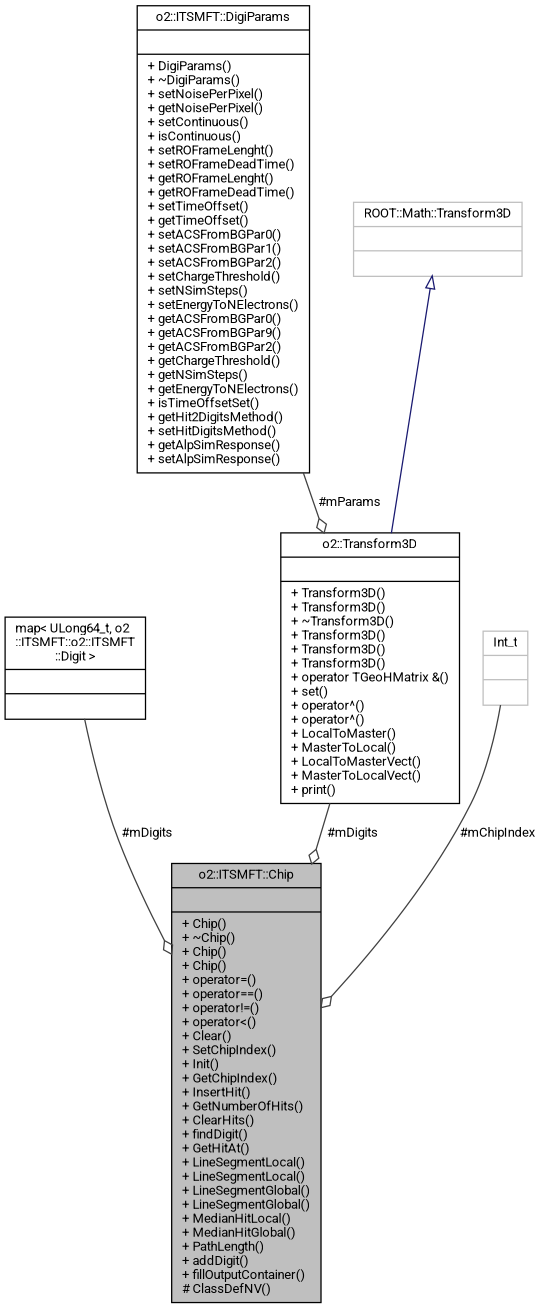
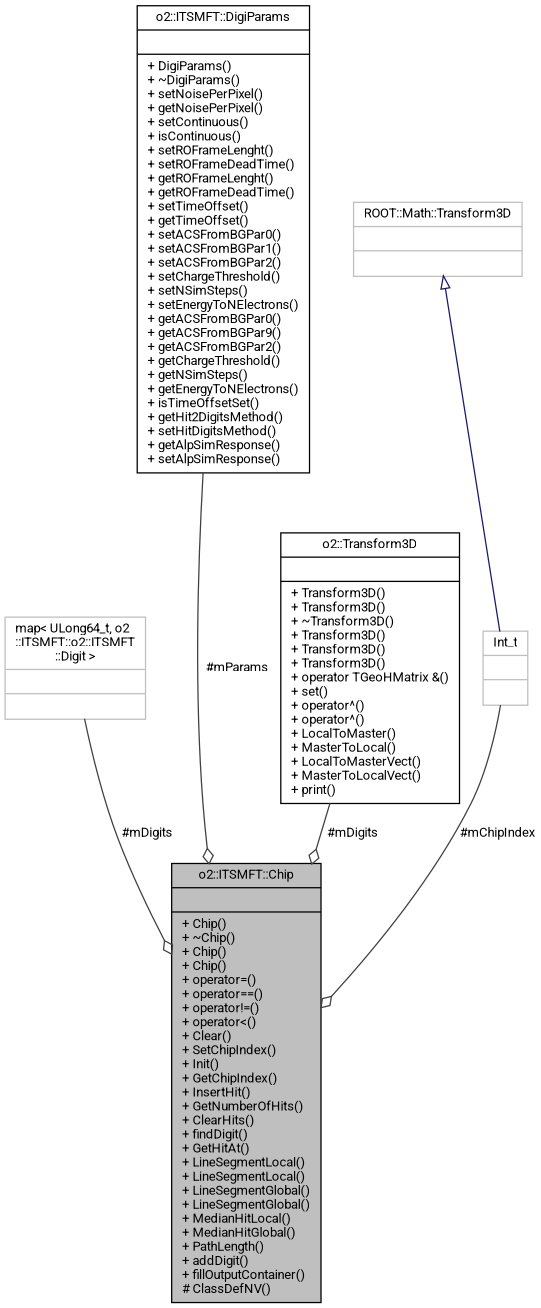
(411, 411) -> (473, 460)
(311, 495) -> (198, 661)
(75, 668) -> (75, 668)
